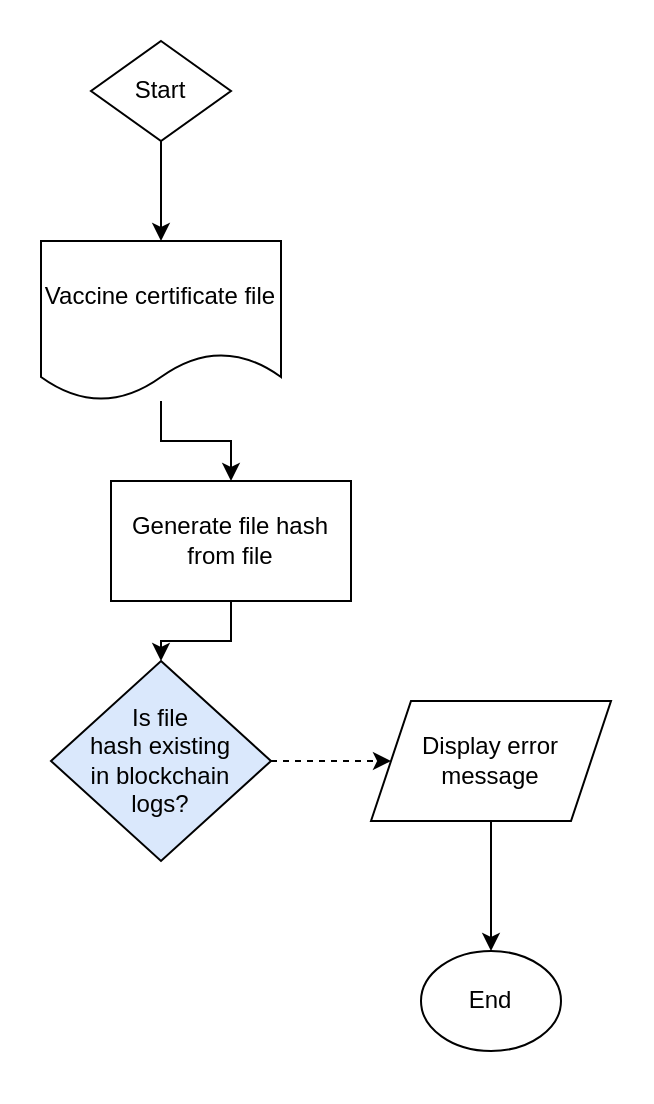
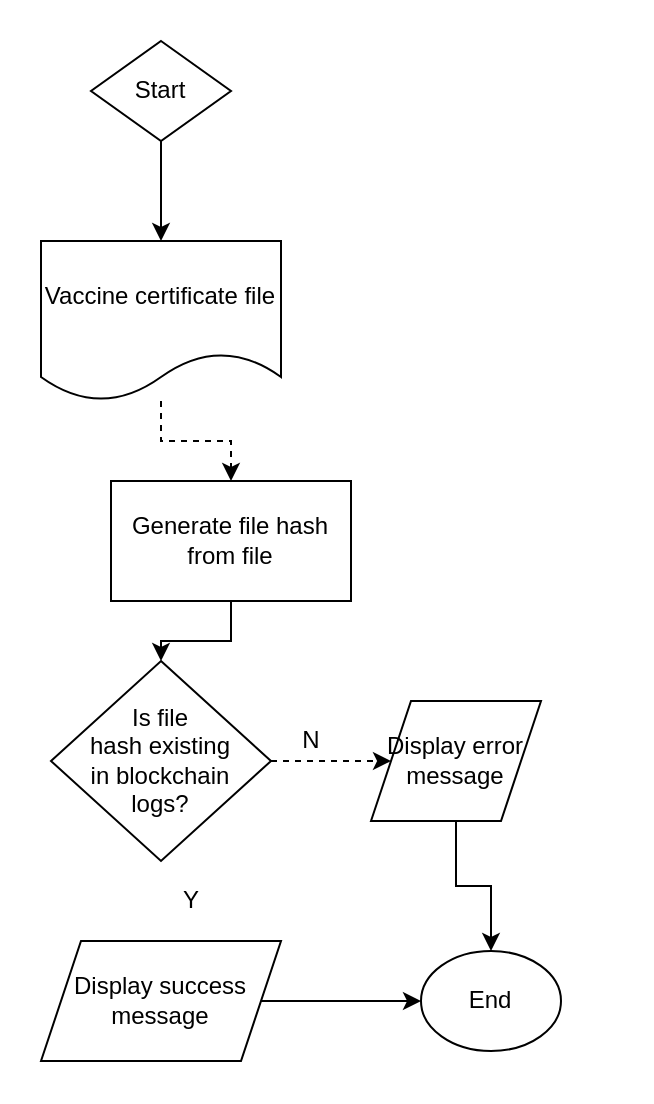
(189, 441) -> (189, 441)
none -> (311, 741)
(161, 761) -> (161, 761)
(491, 761) -> (456, 761)
none -> (191, 901)
none -> (161, 1001)
none -> (334, 1001)
